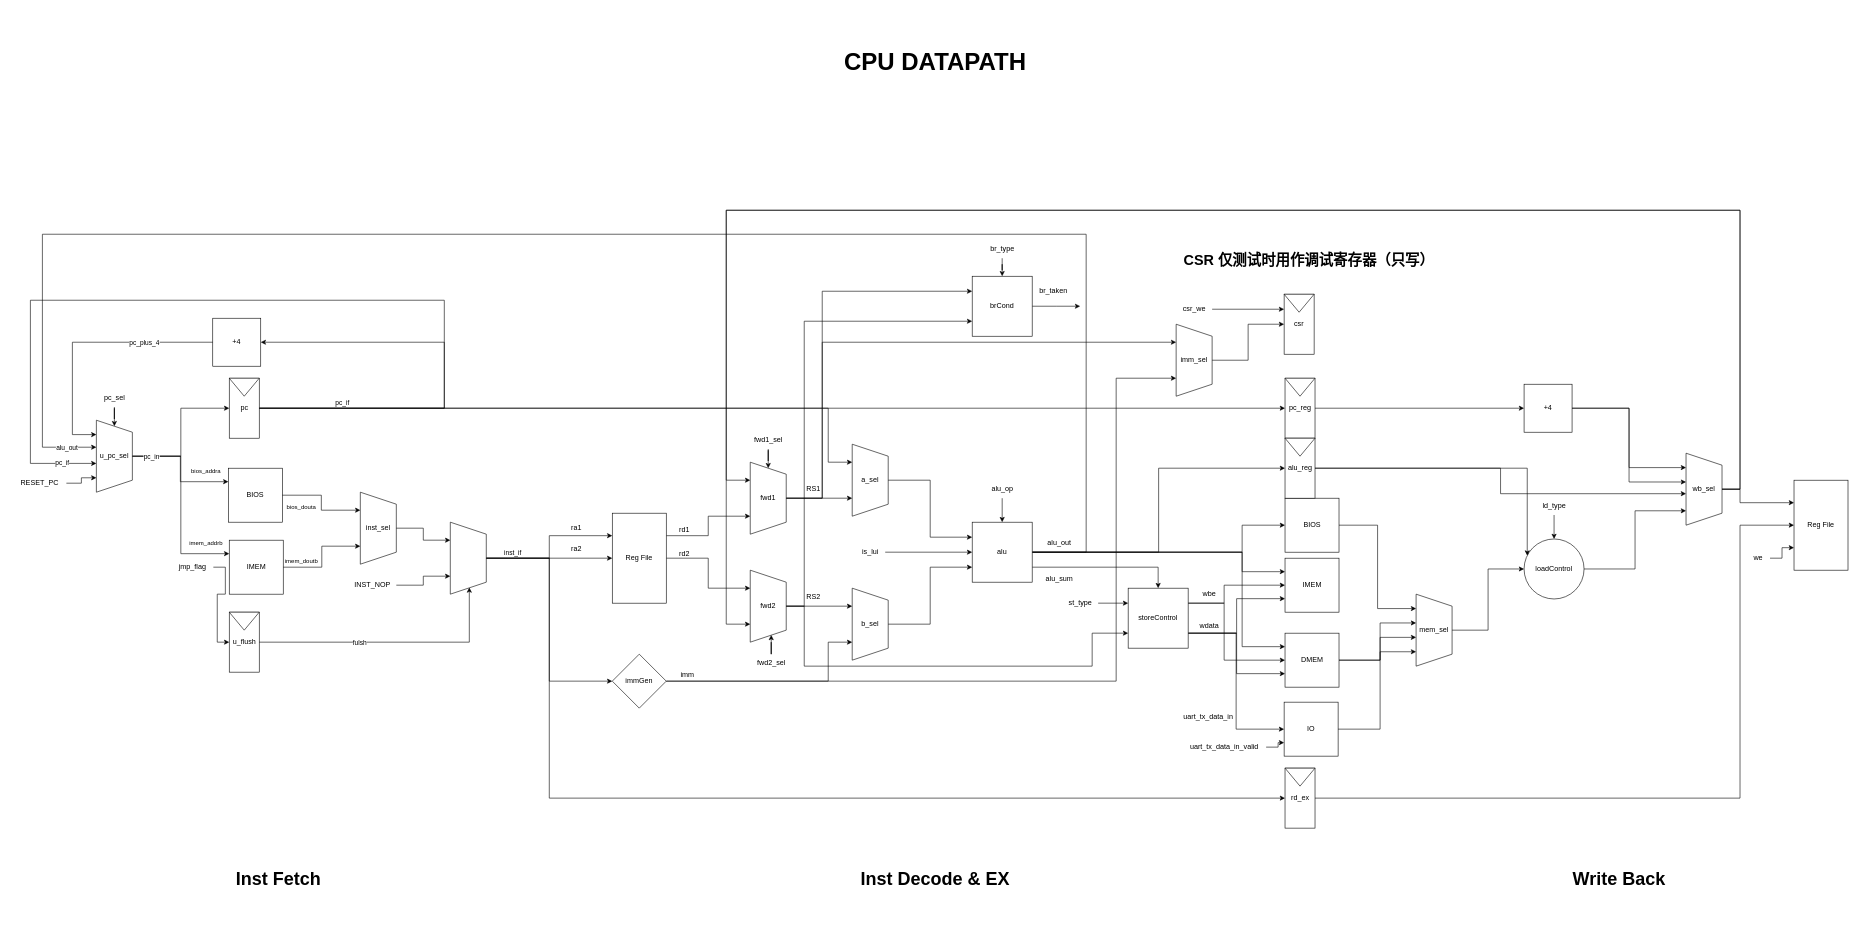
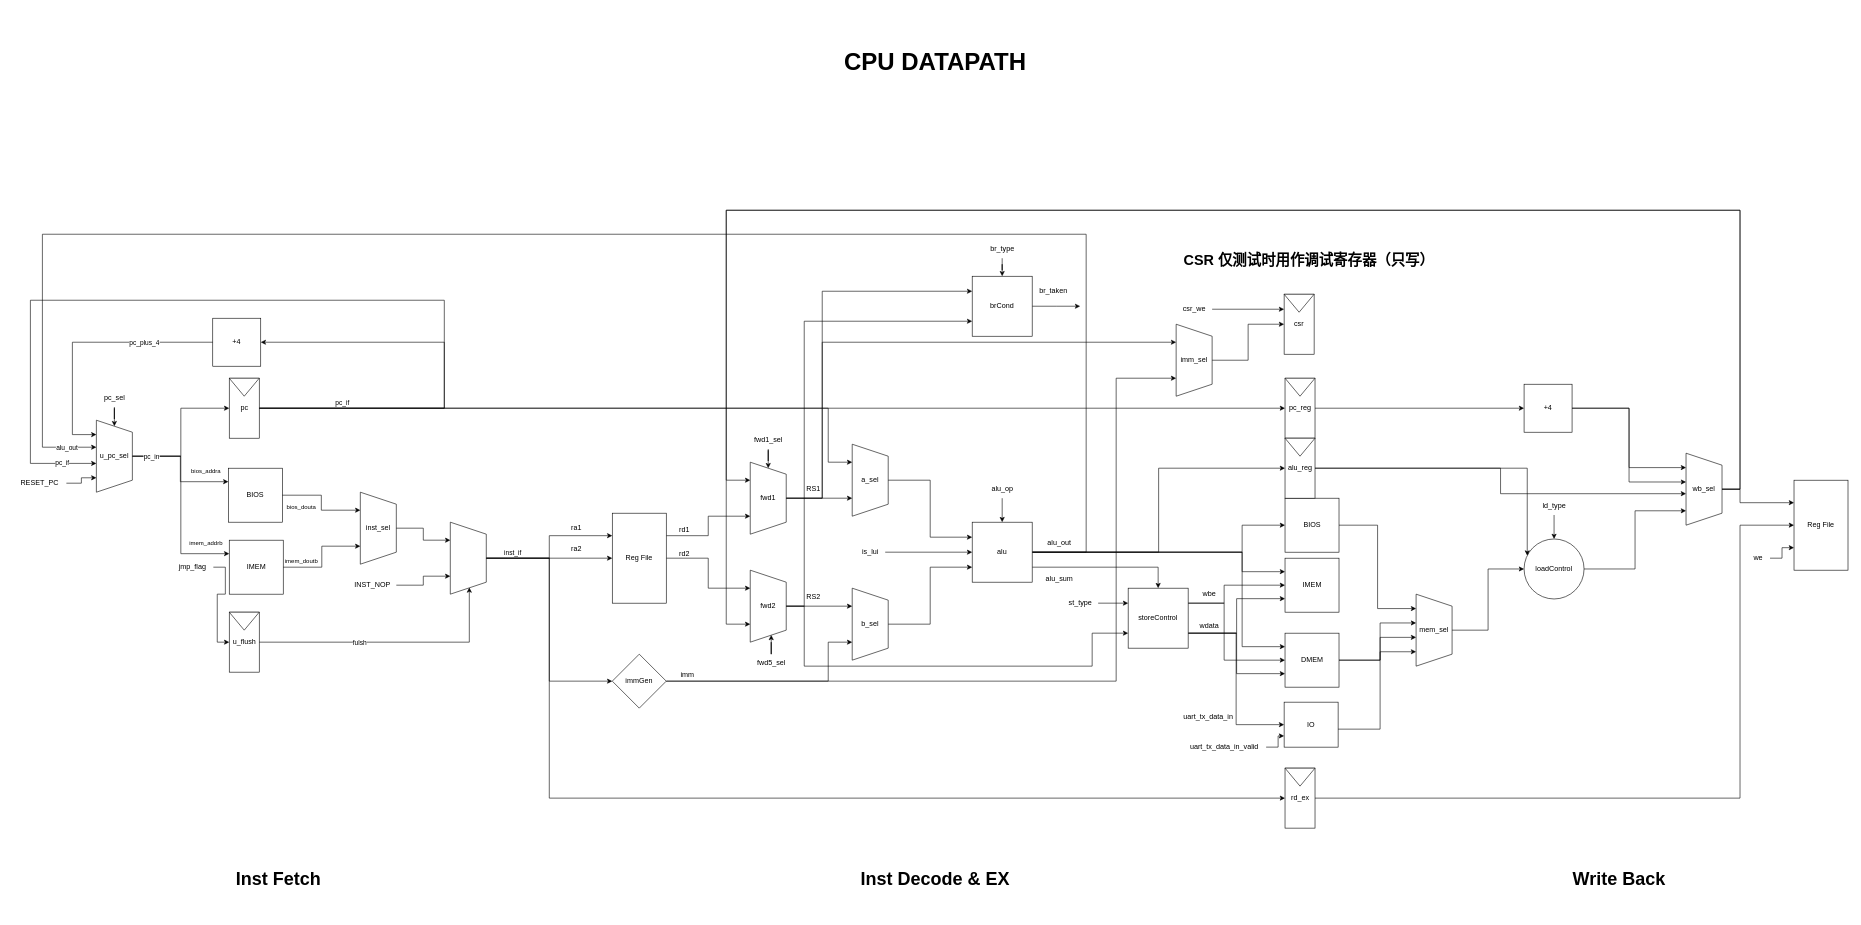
(772, 663) -> (772, 663)
(1311, 729) -> (1311, 725)
